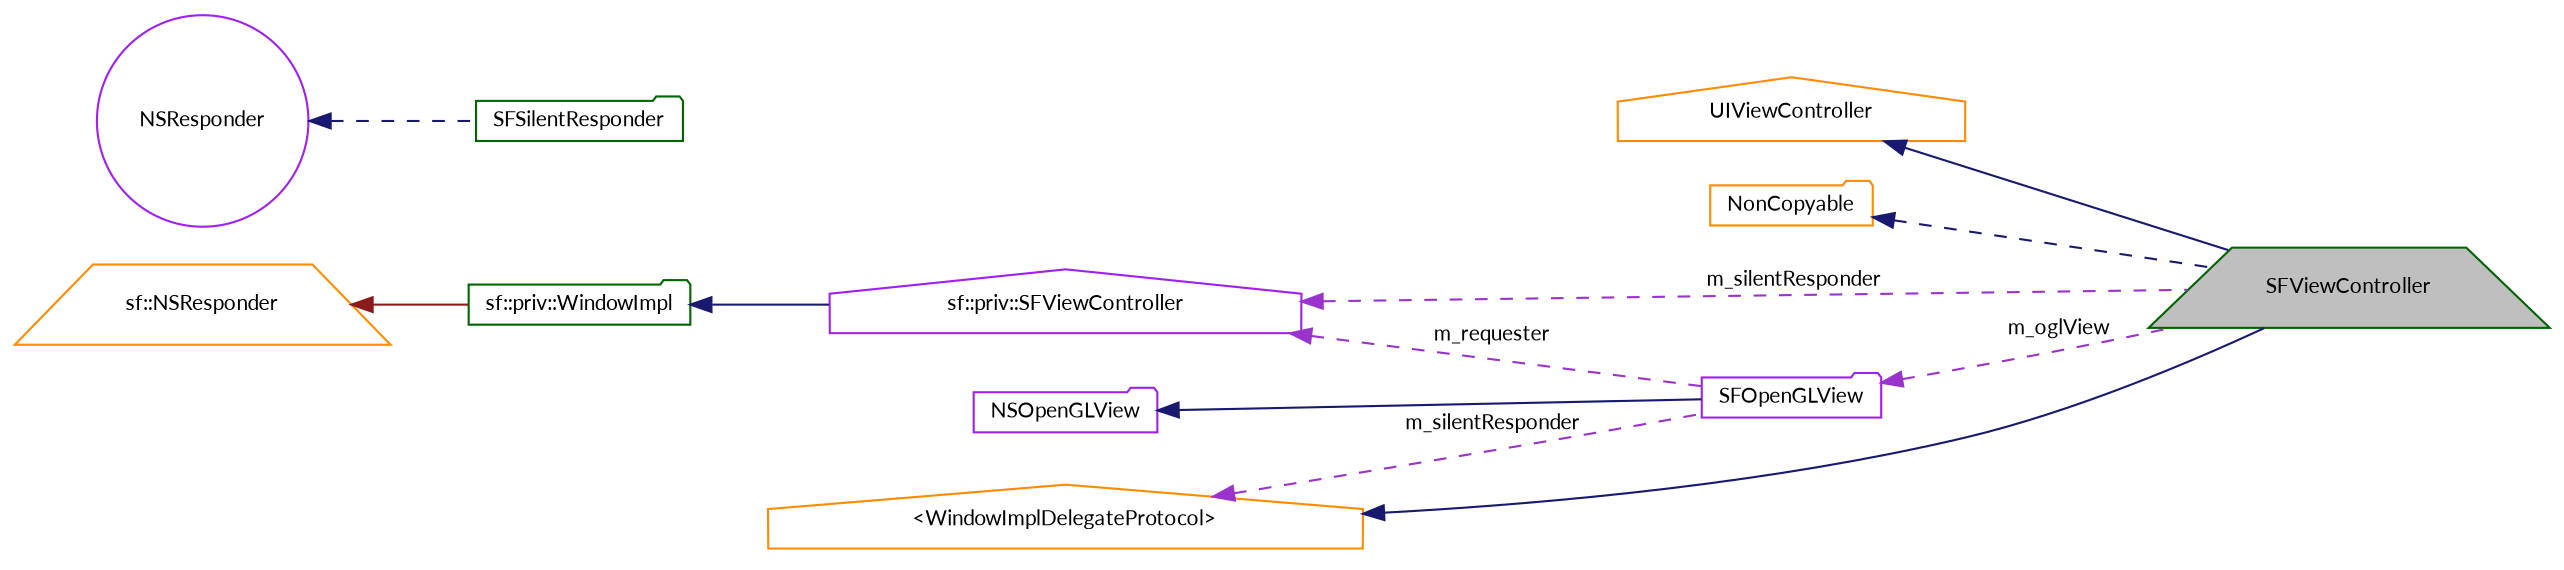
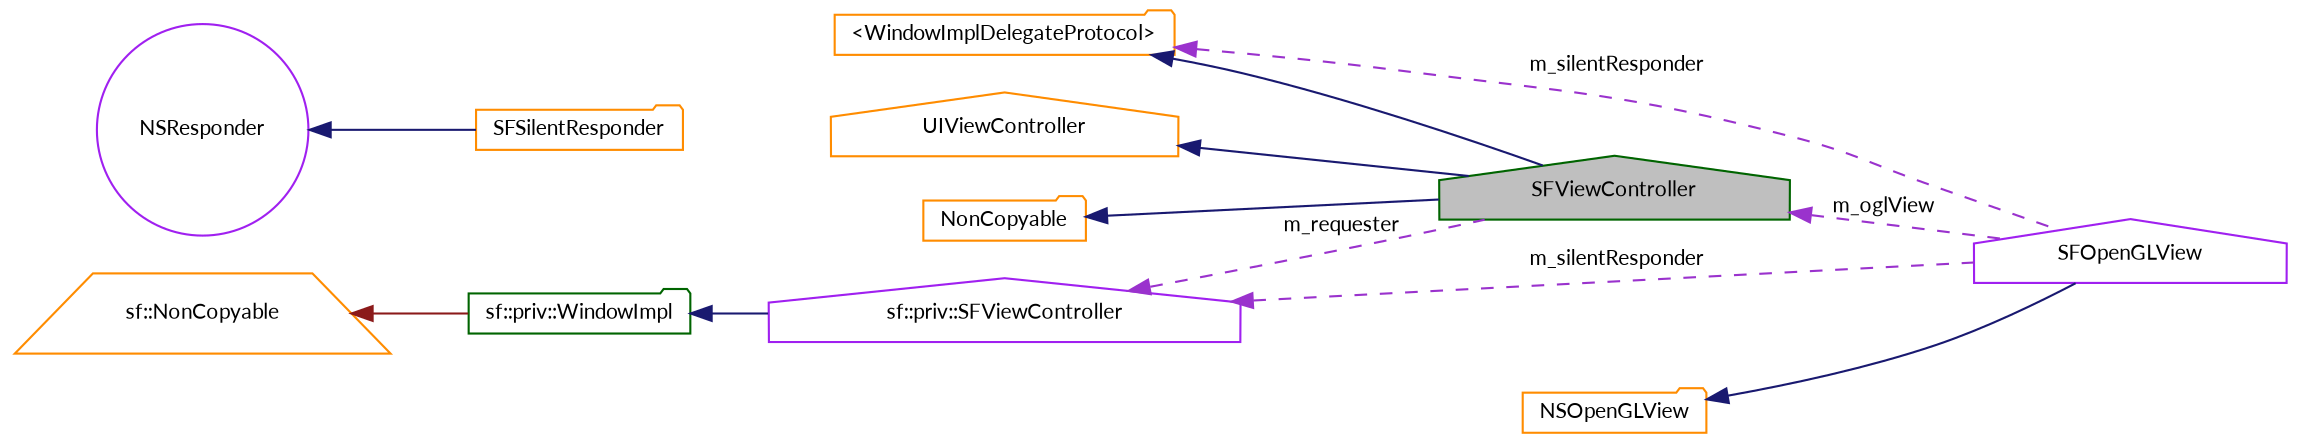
(403, 121) -> (403, 130)
(580, 121) -> (580, 130)
(2053, 244) -> (1273, 208)
(1791, 280) -> (1340, 226)
(2349, 288) -> (1615, 191)
(203, 305) -> (203, 314)
(1490, 335) -> (1615, 260)
(2037, 355) -> (1907, 227)
(1791, 398) -> (2130, 254)
(1066, 412) -> (1615, 413)
(1066, 520) -> (1005, 35)
